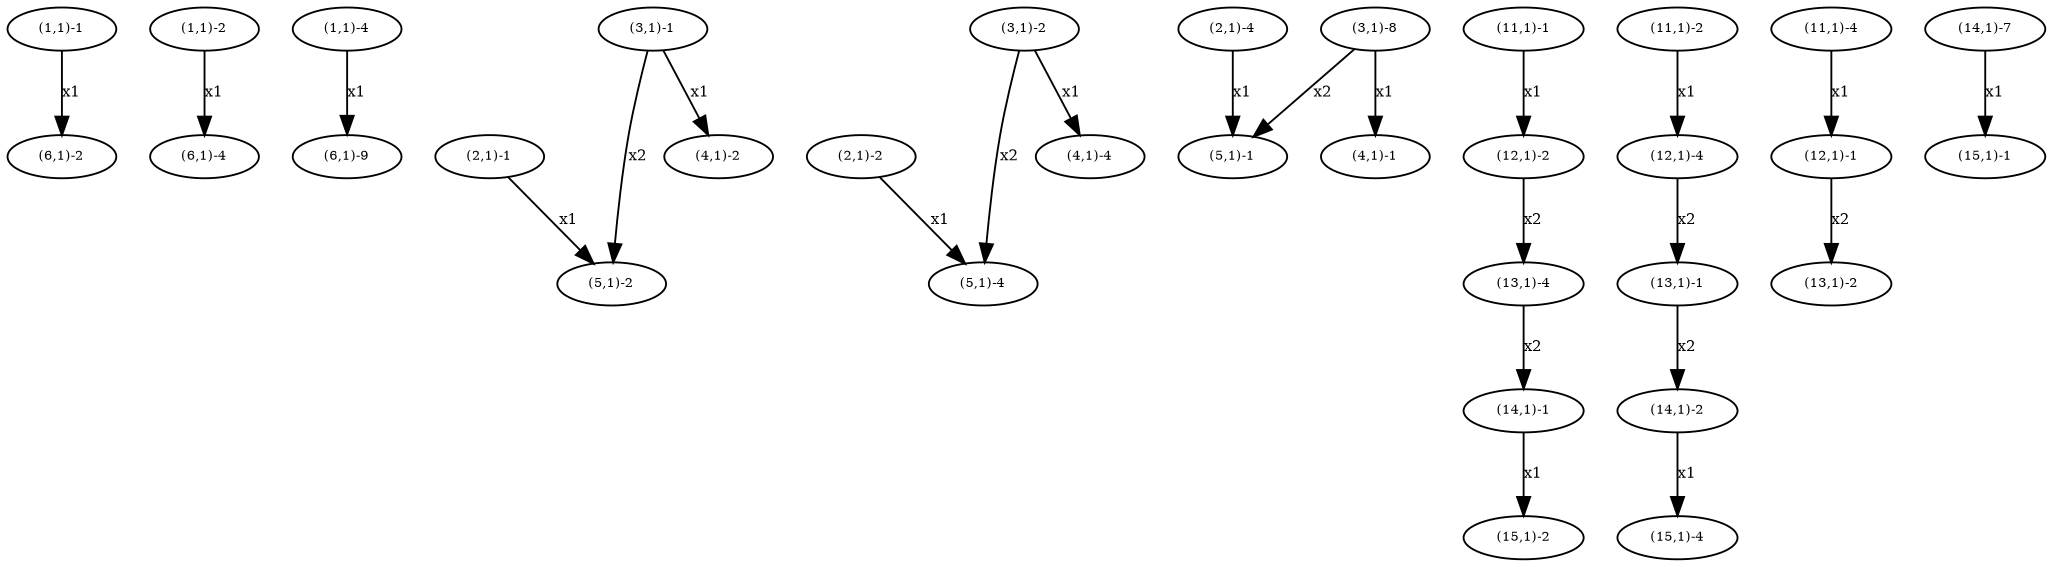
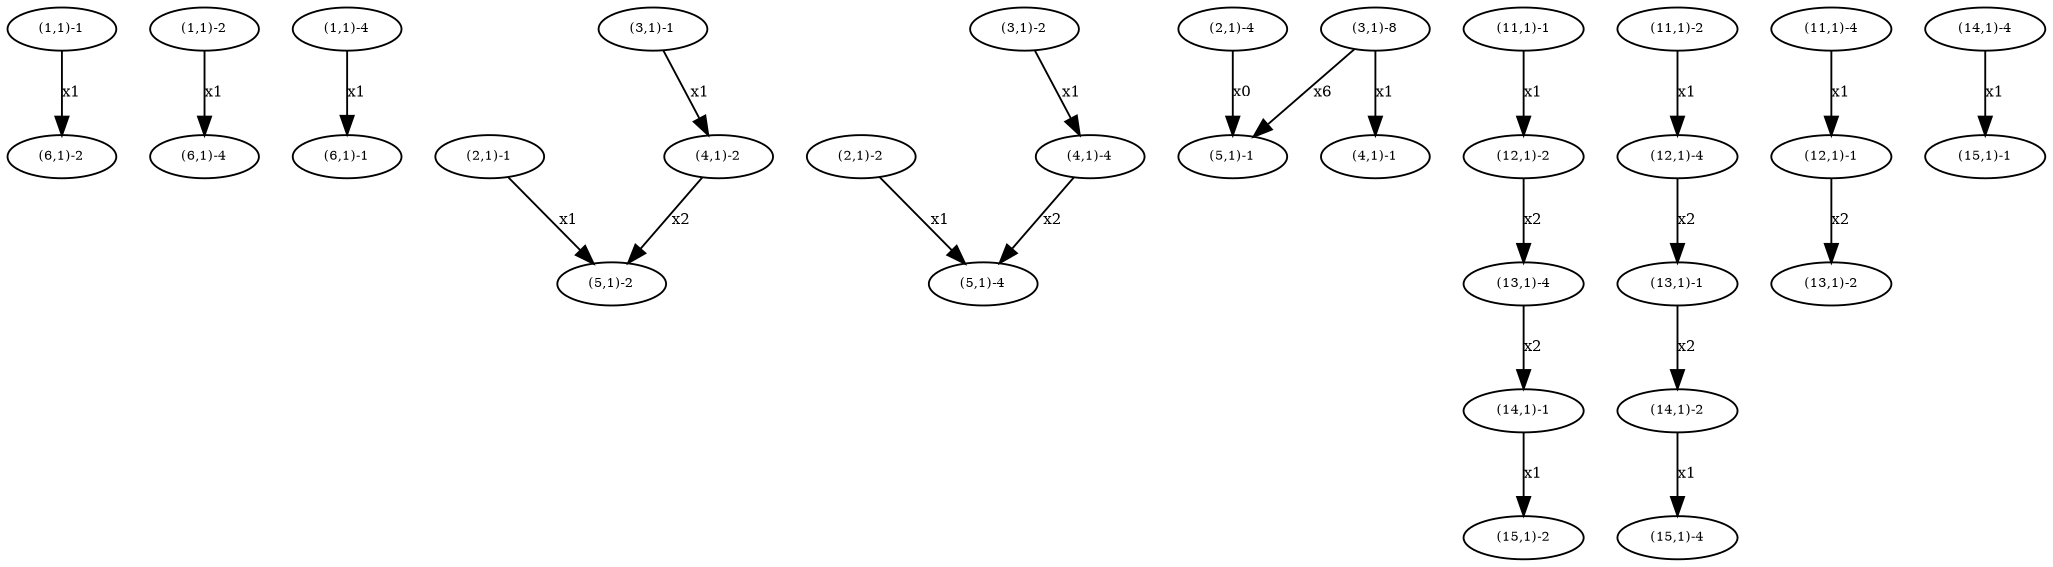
(1985, 29) -> (1985, 29)
(1242, 93) -> (1242, 93)
(1323, 93) -> (1323, 93)
(627, 146) -> (672, 213)
(998, 146) -> (1043, 213)
(347, 157) -> (347, 157)
